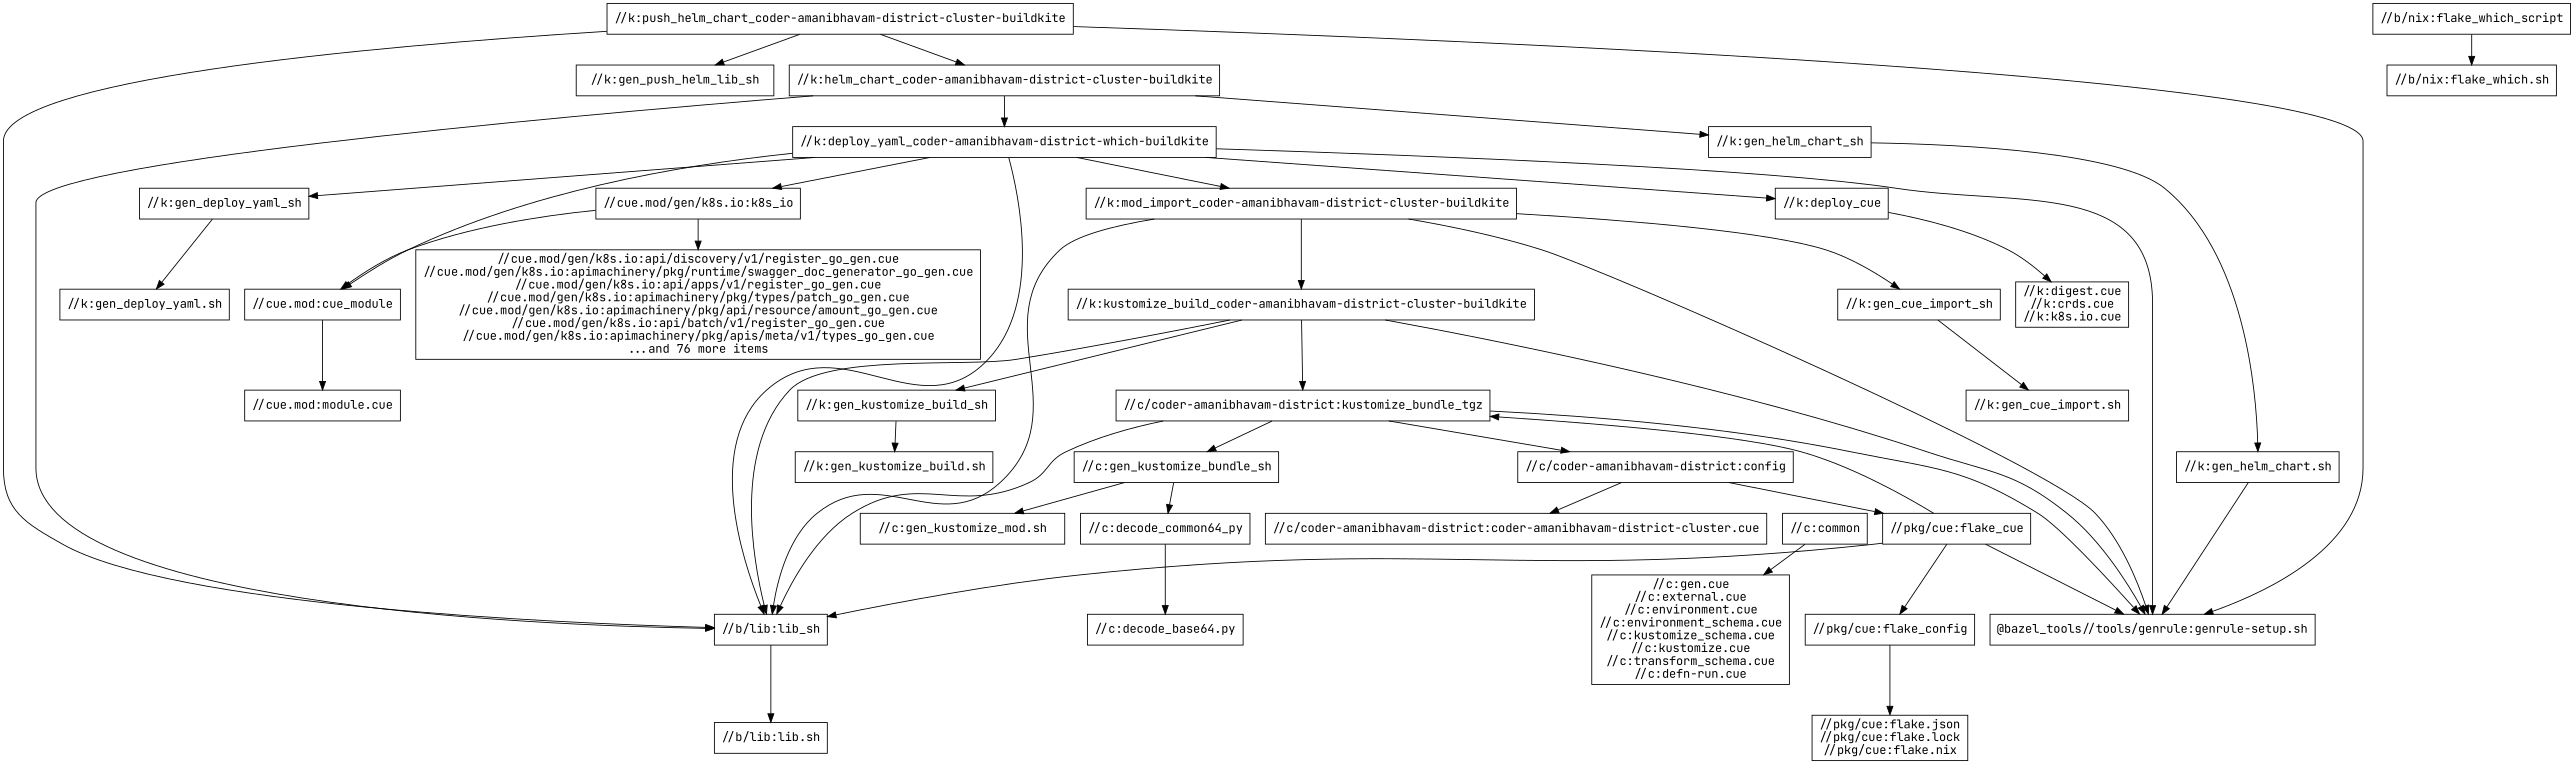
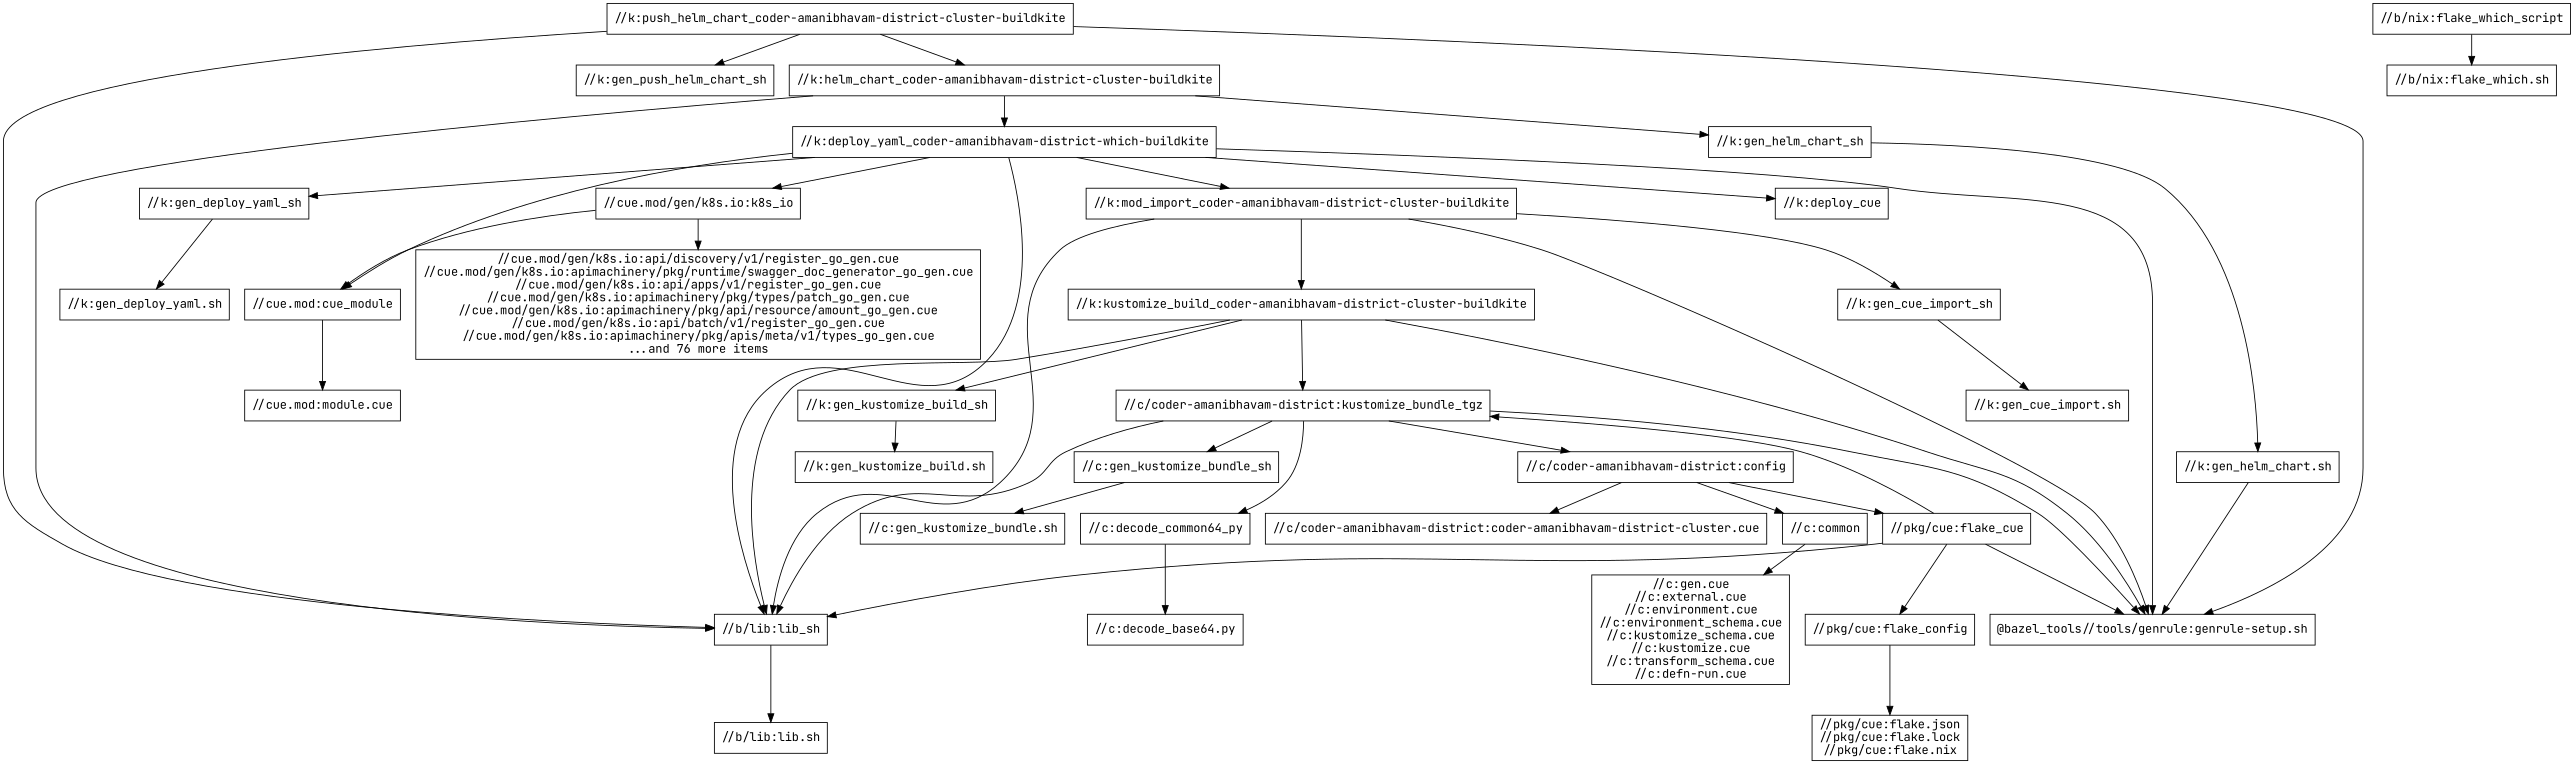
(675, 80) -> (675, 80)
(2072, 305) -> none
(1172, 494) -> (1291, 476)
none -> (1736, 496)
(963, 529) -> (963, 529)
